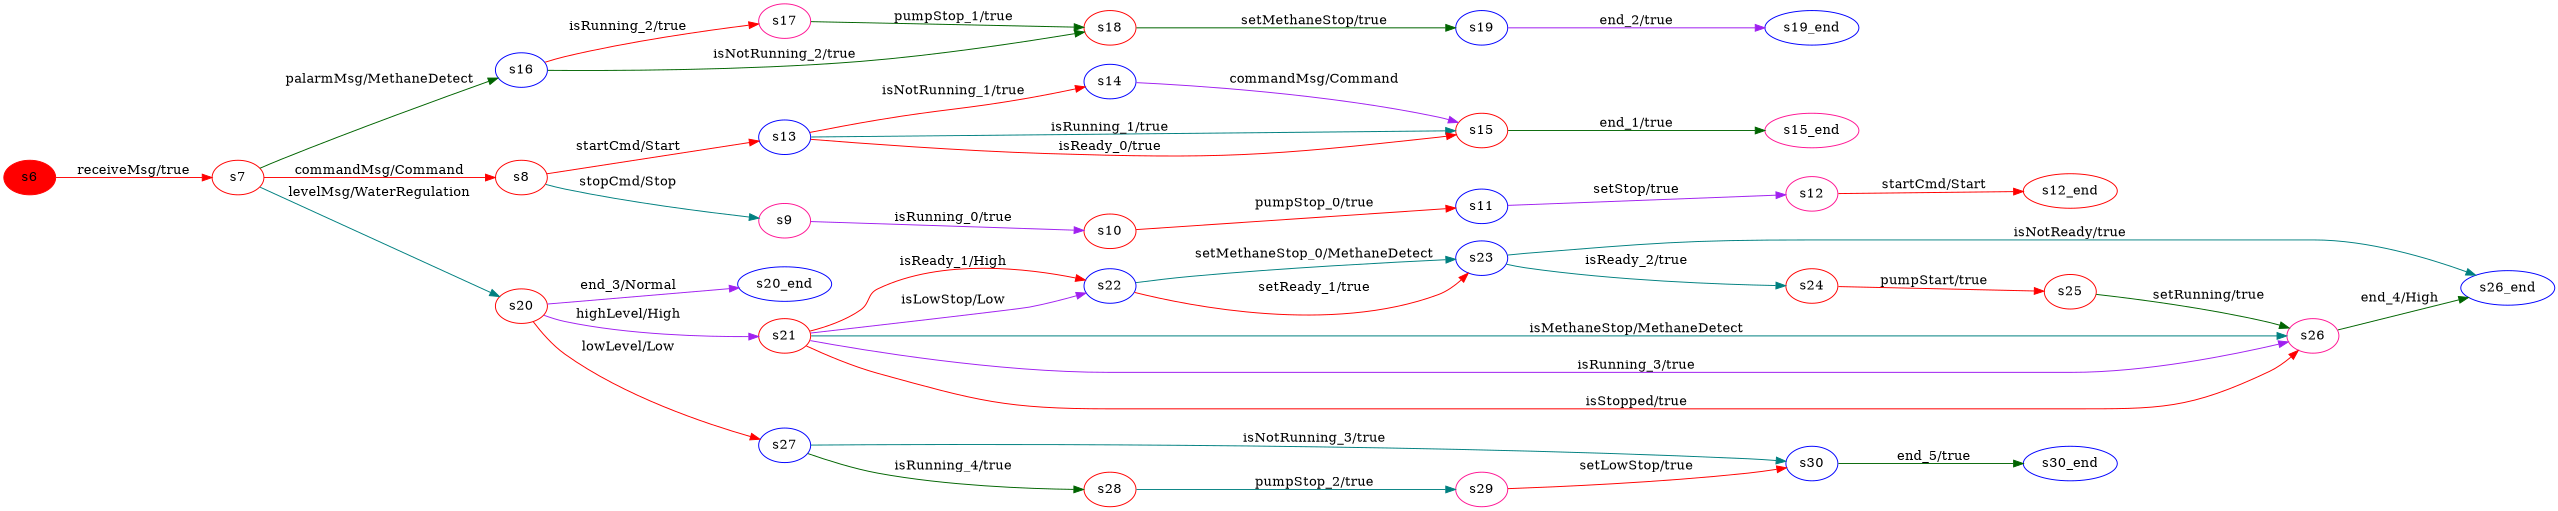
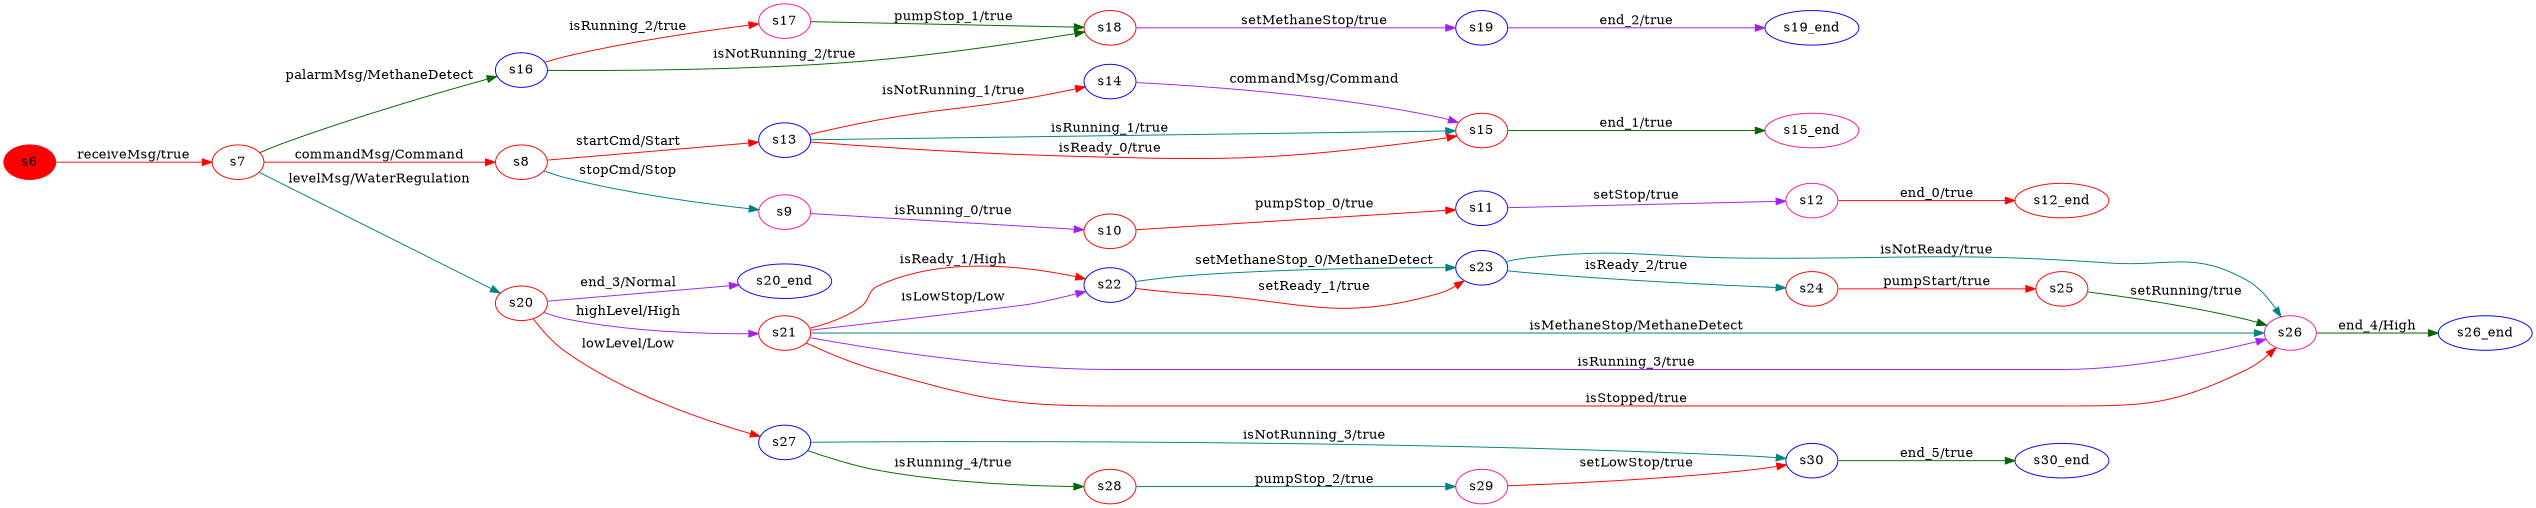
(1291, 28) -> (1291, 28)
(1934, 185) -> (1937, 193)
(1989, 240) -> (1898, 257)
